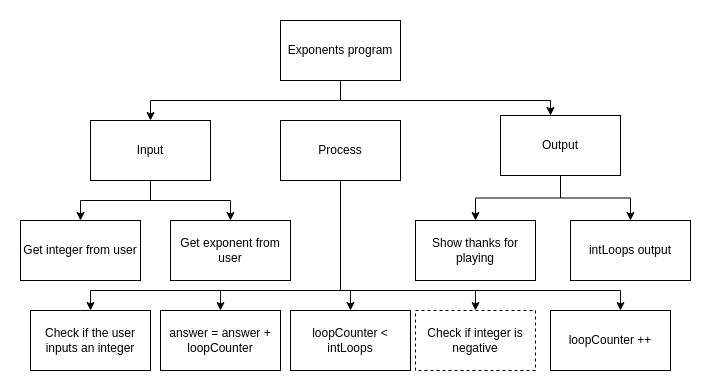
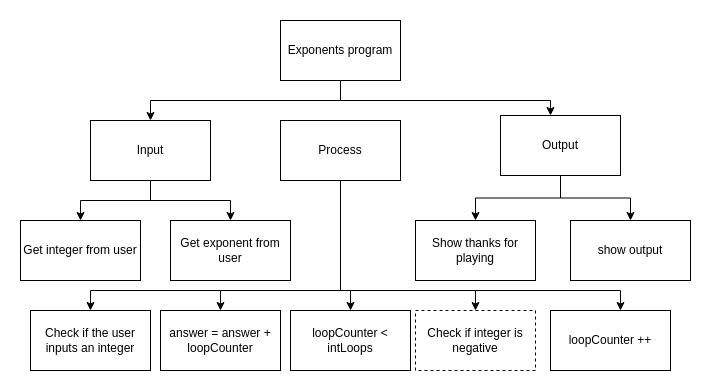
(631, 251) -> (631, 251)
